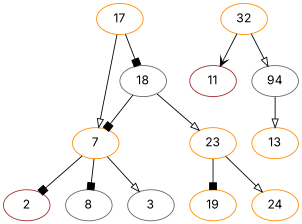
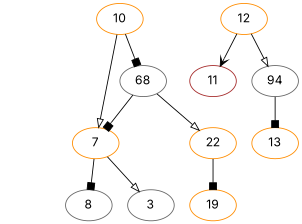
(120, 19) -> (120, 19)
(244, 19) -> (244, 19)
(143, 81) -> (143, 81)
(275, 108) -> (275, 108)
(213, 143) -> (213, 143)
(27, 205) -> none
(275, 205) -> none
